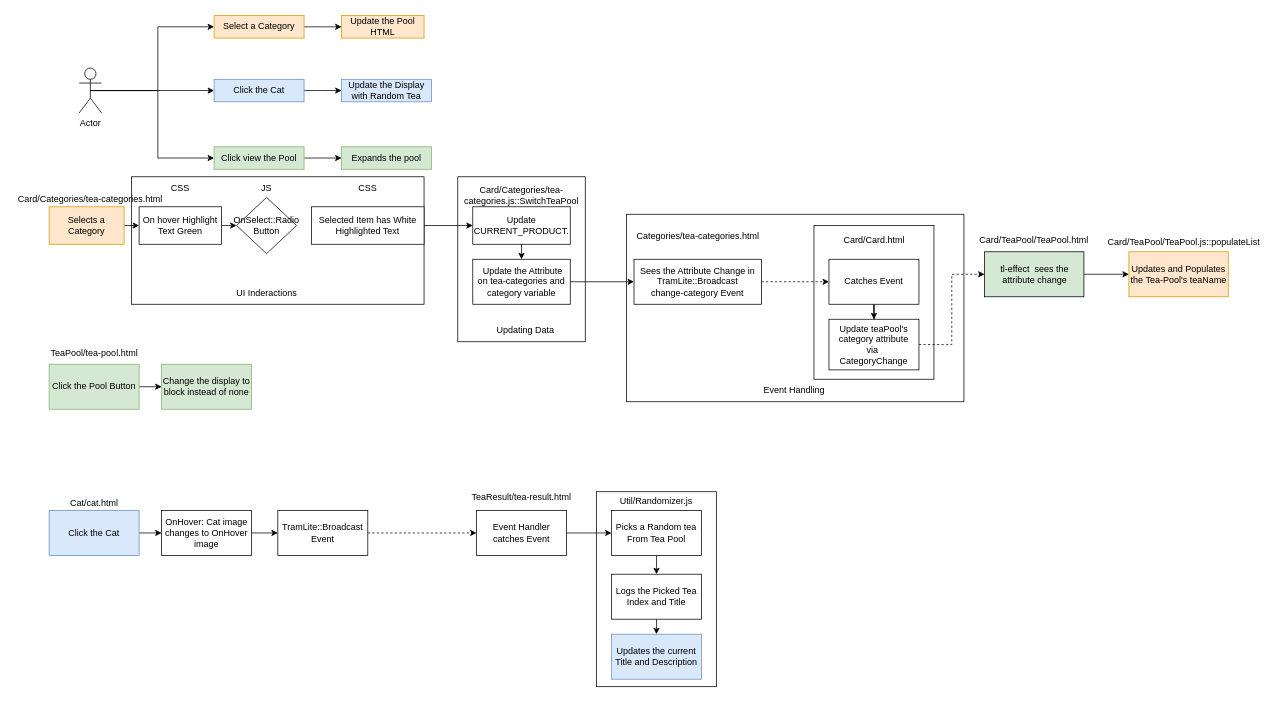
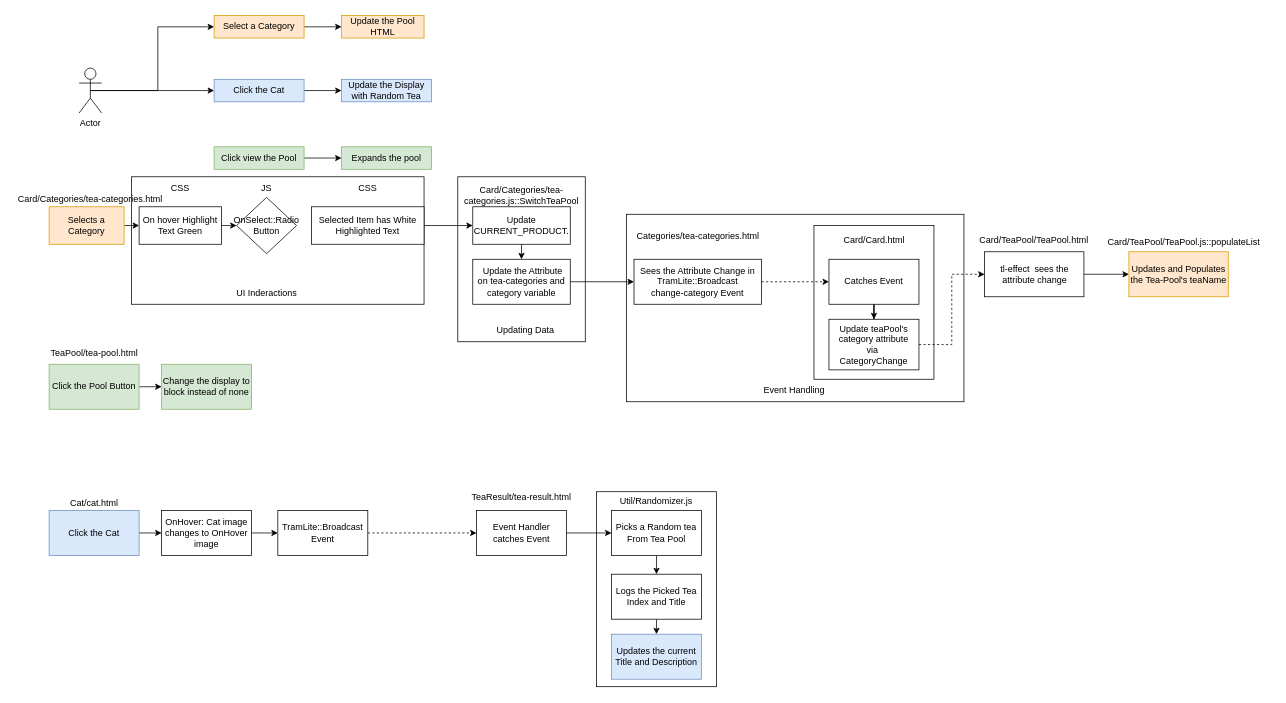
(158, 157) -> none
(1034, 274) -> (1034, 274)
